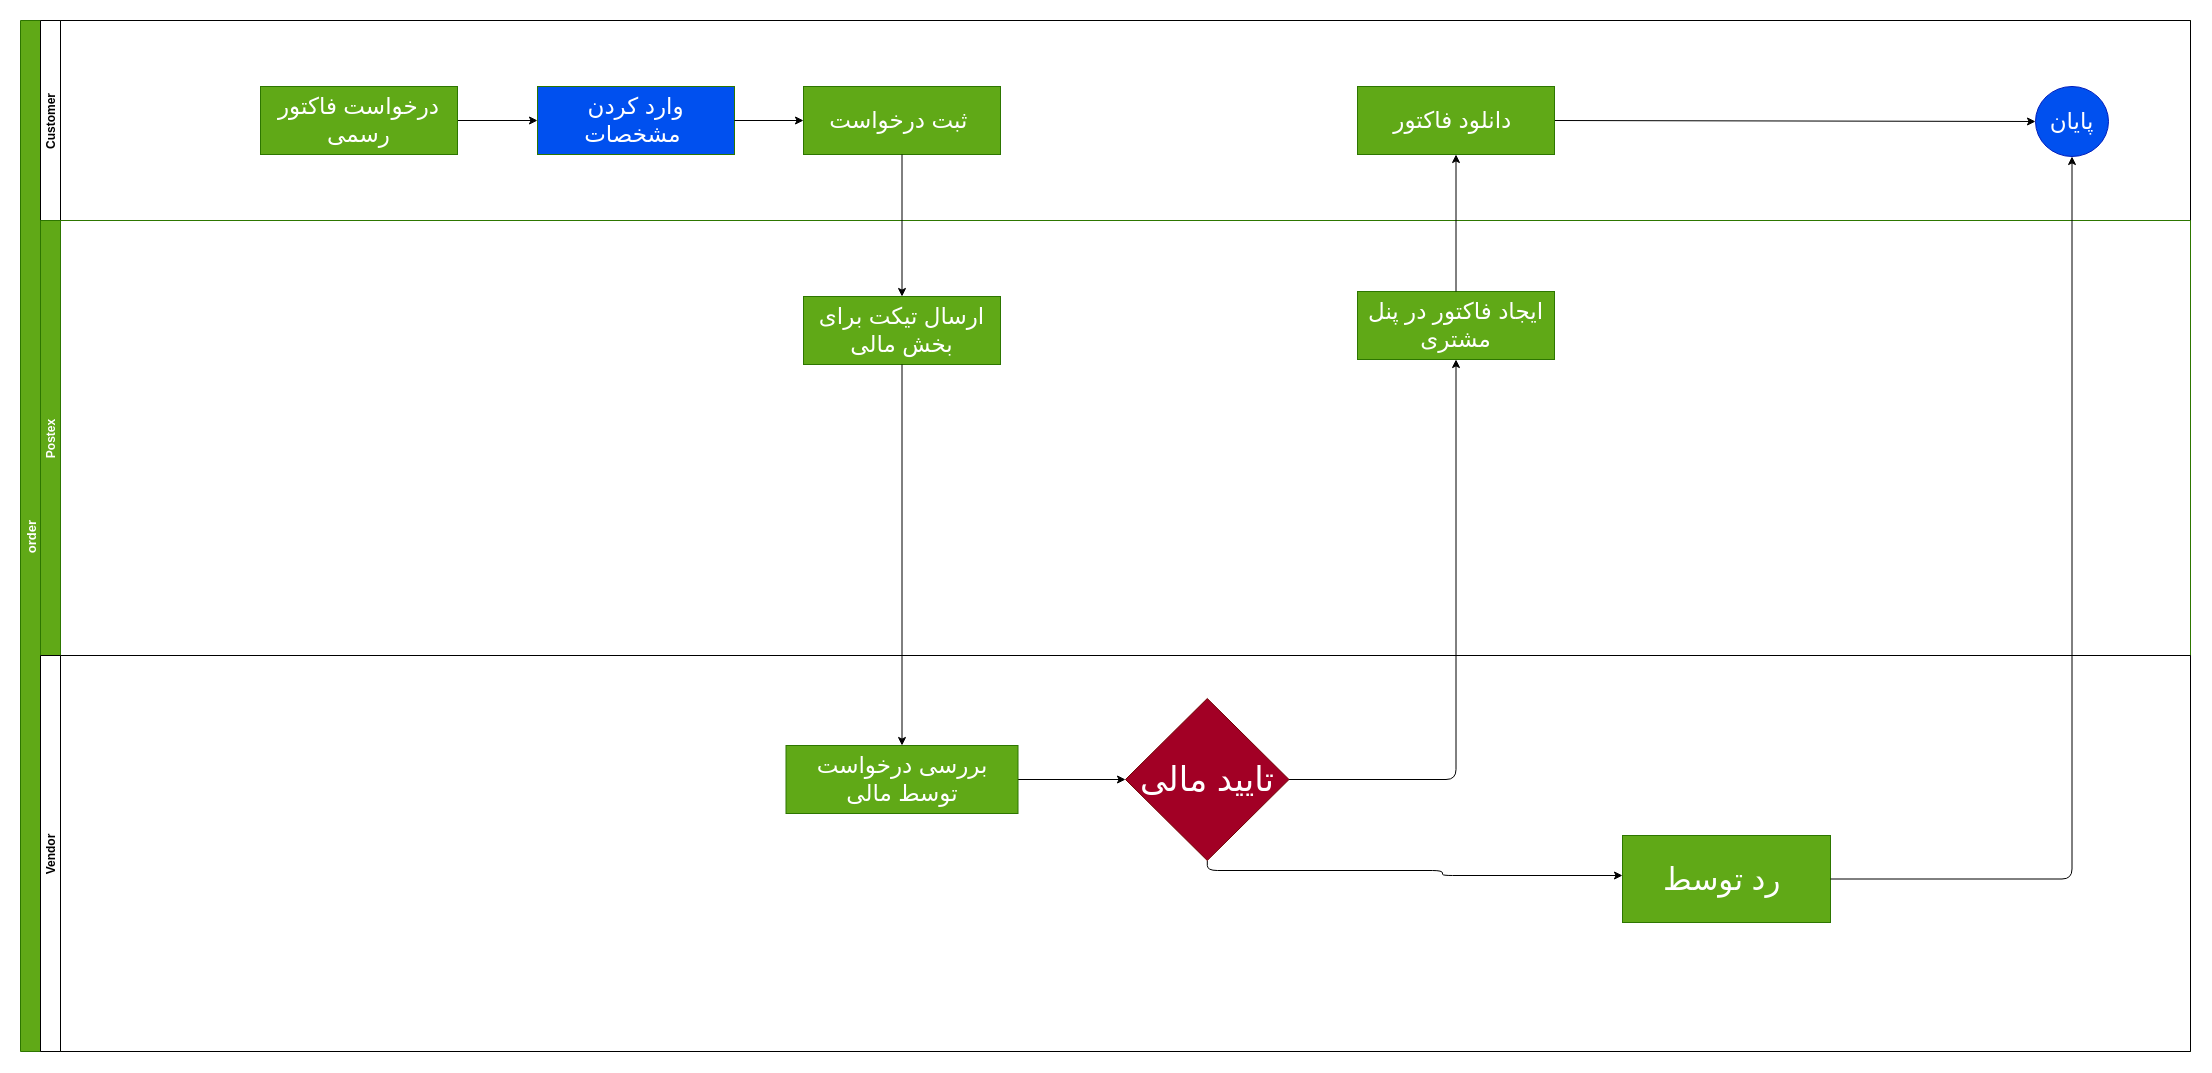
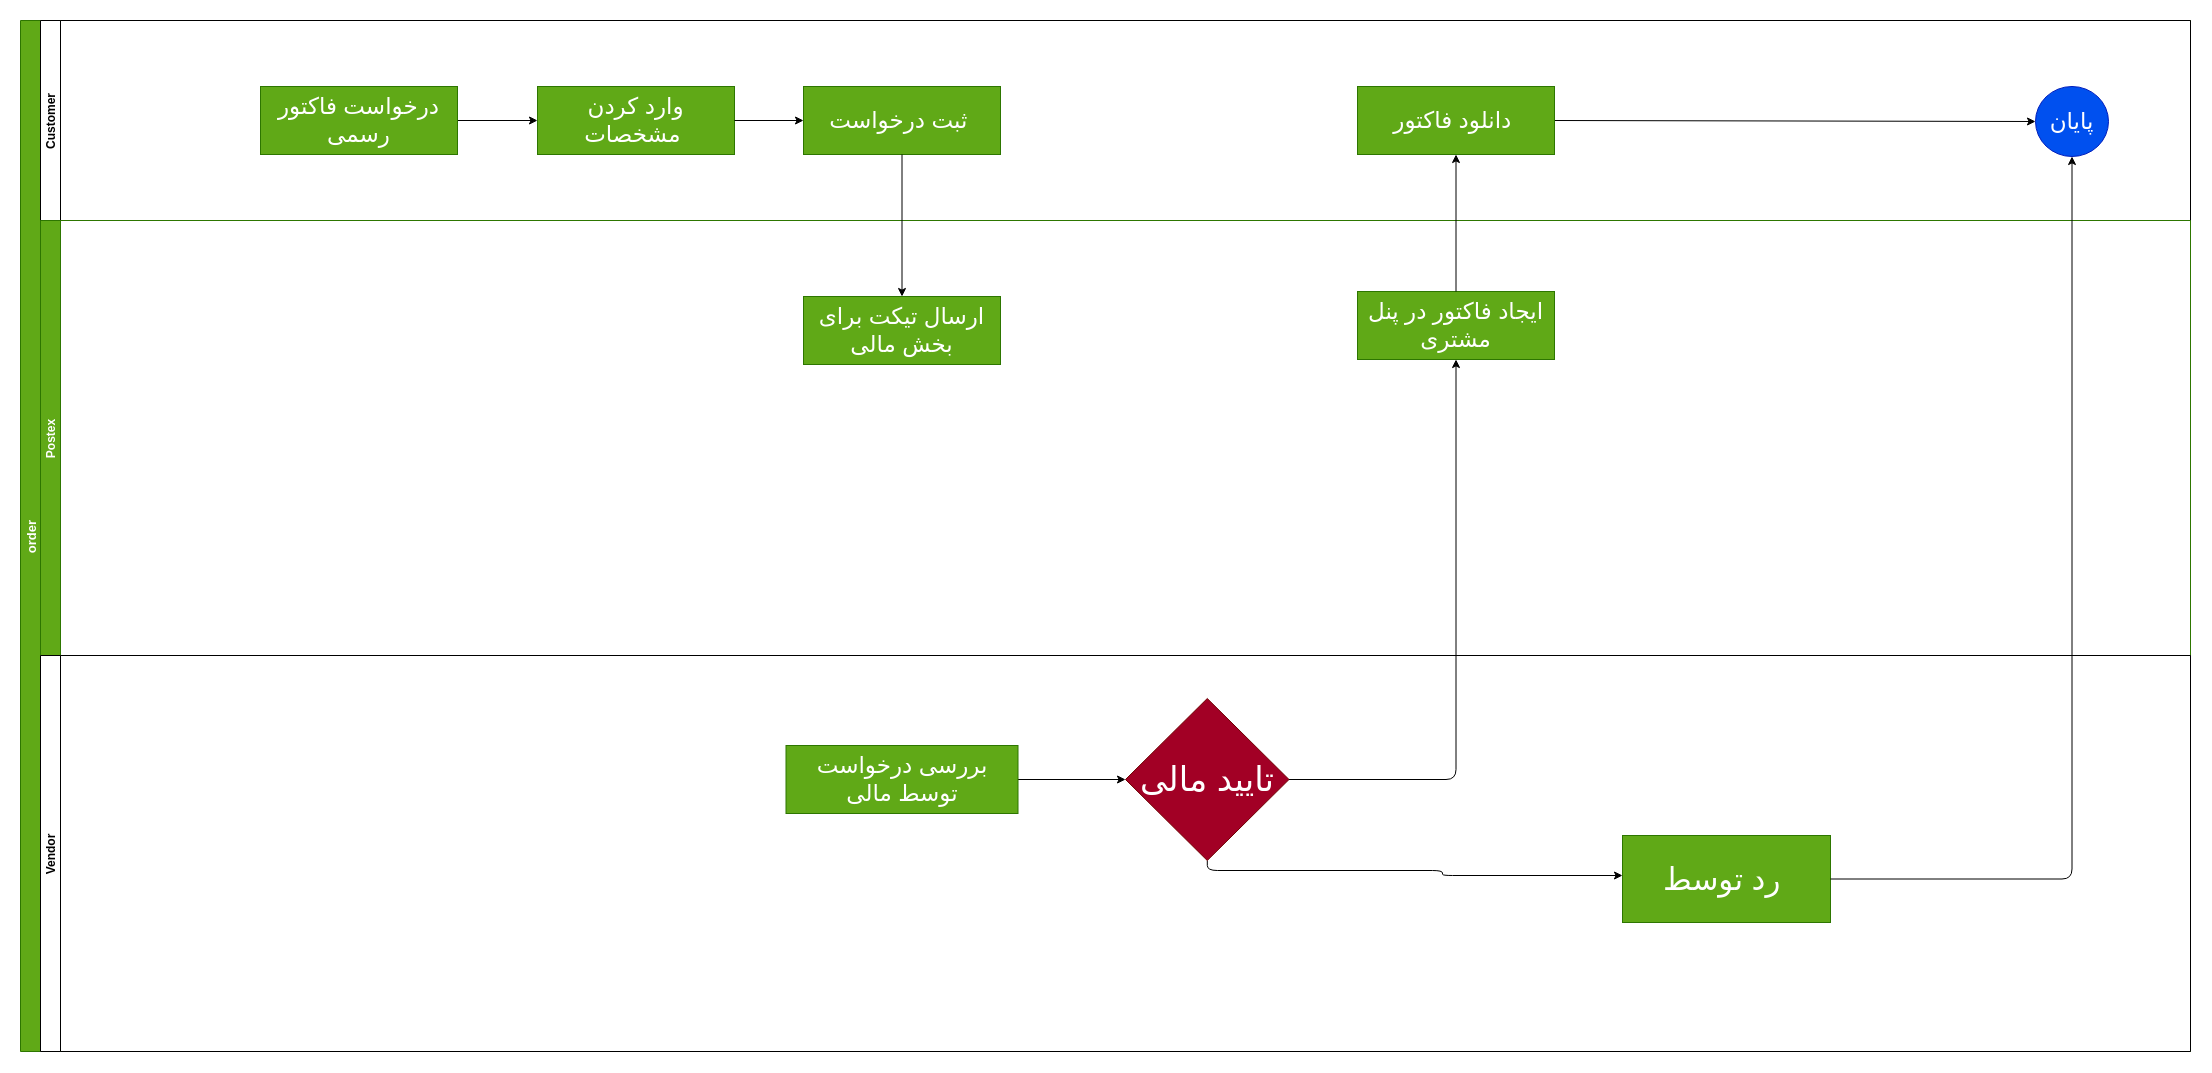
(636, 121) -> (636, 121)
(902, 552) -> none
